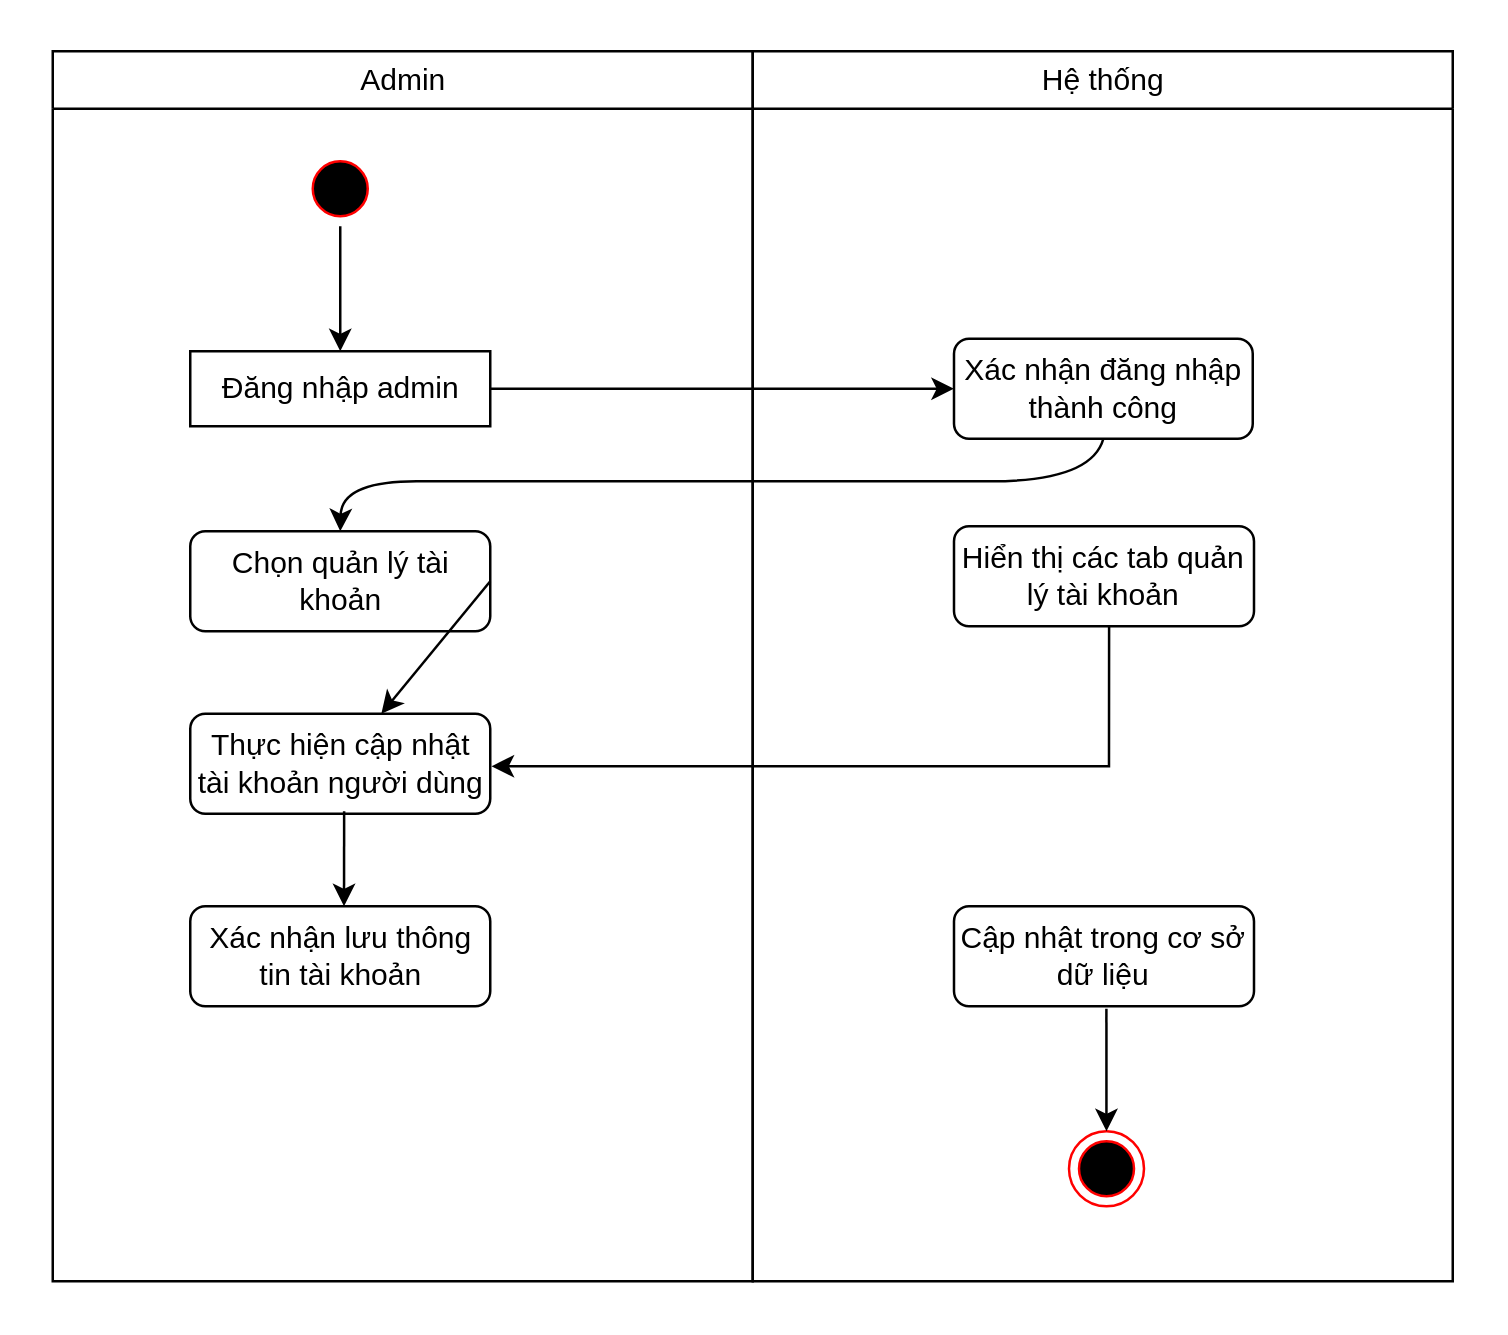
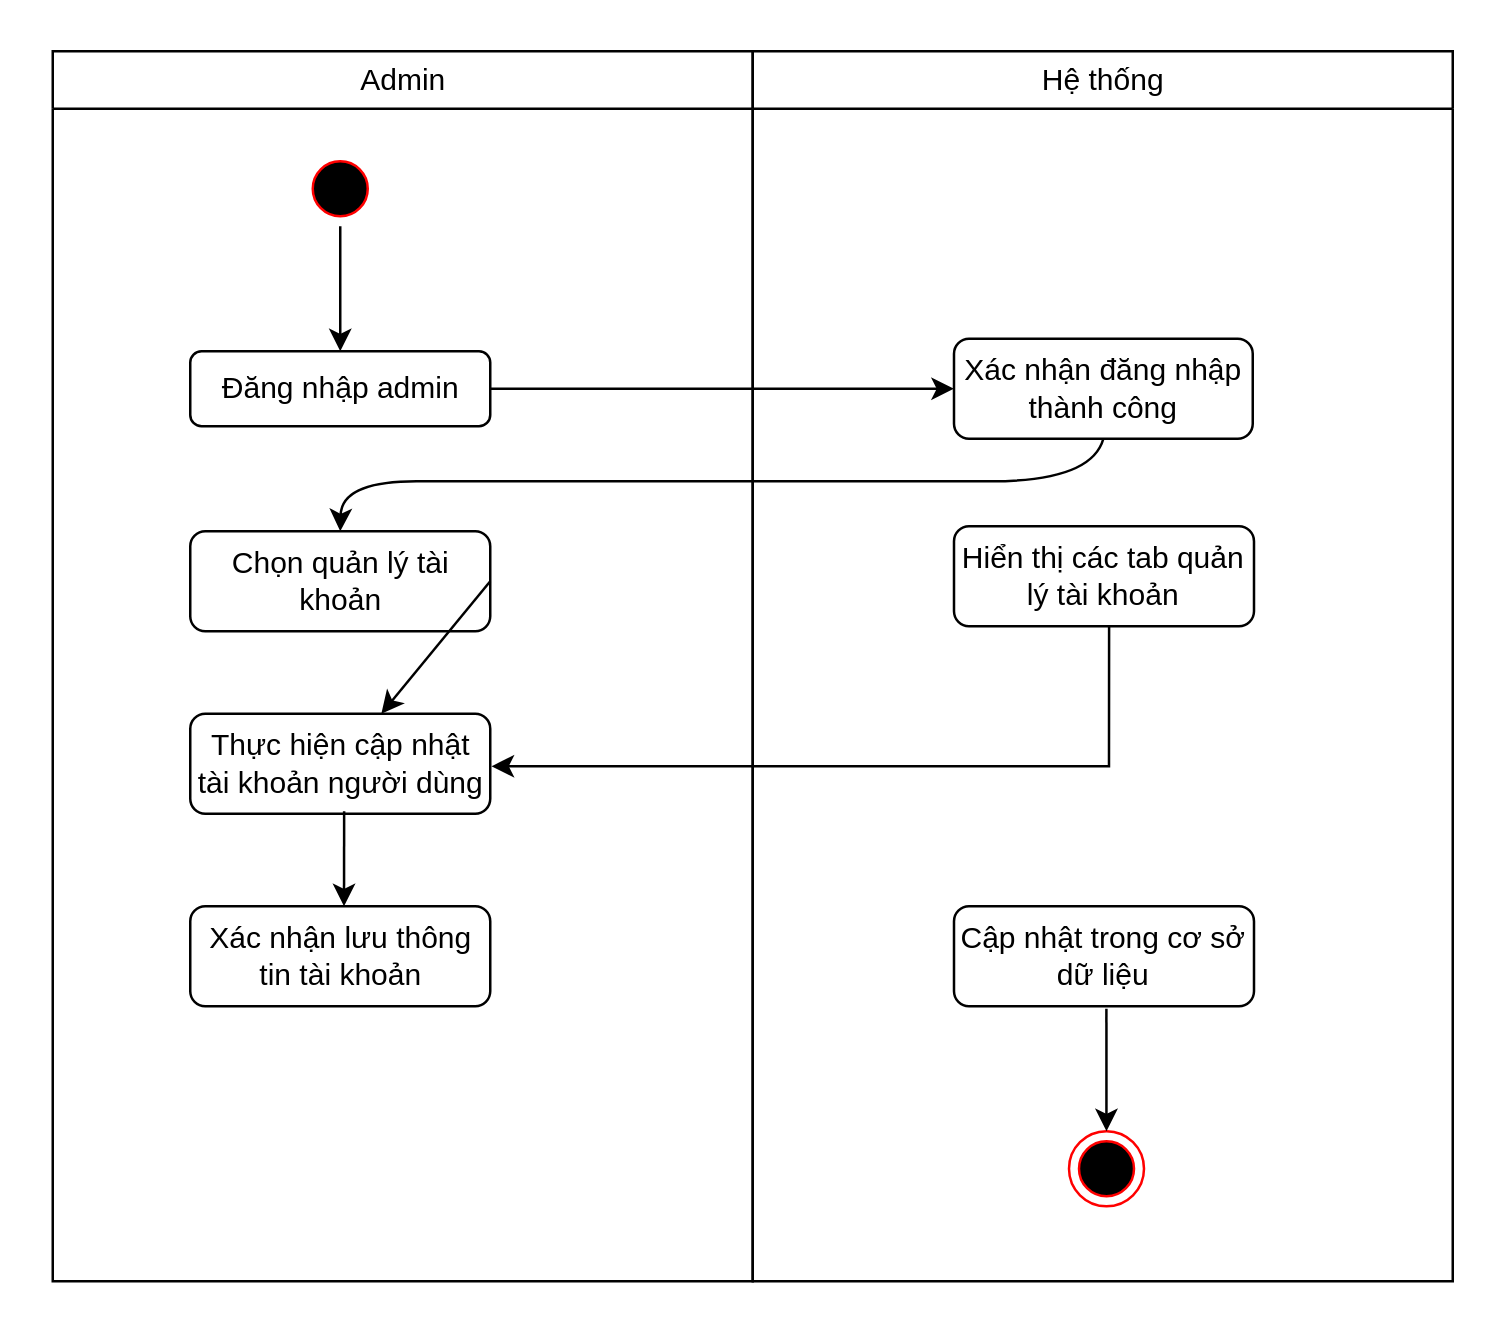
(340, 389) -> (340, 389)
